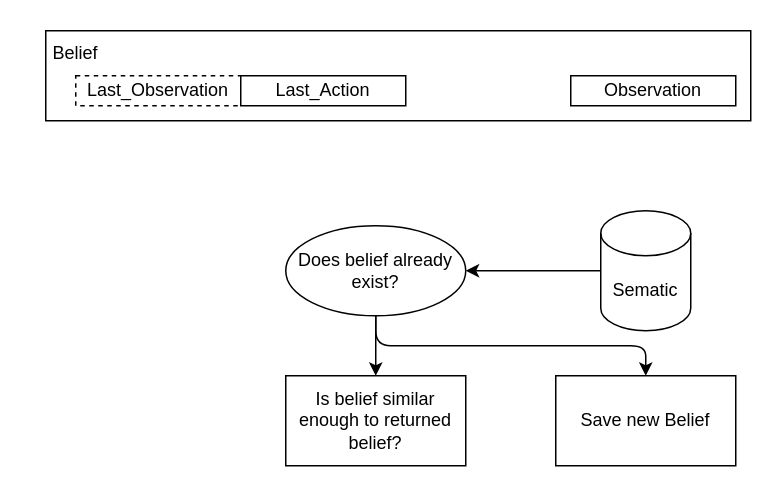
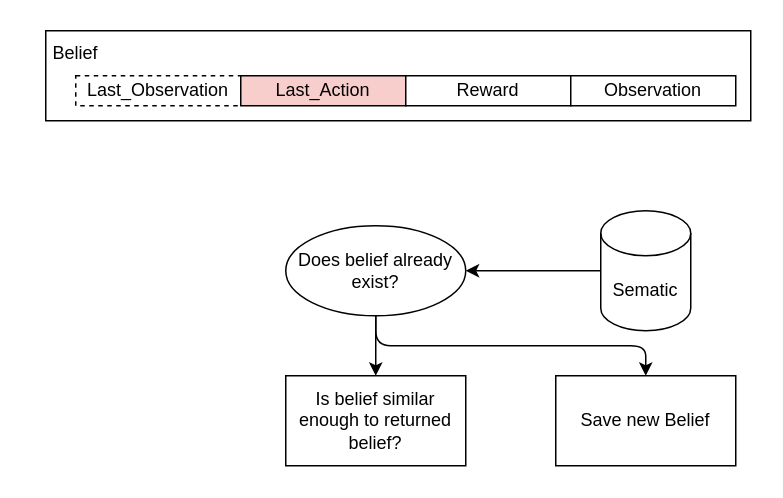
(323, 91) -> (323, 91)
none -> (488, 91)
